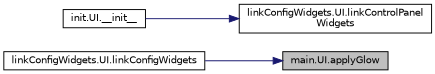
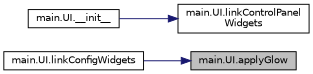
(104, 19) -> (74, 19)
(335, 19) -> (244, 19)
(104, 61) -> (74, 61)
